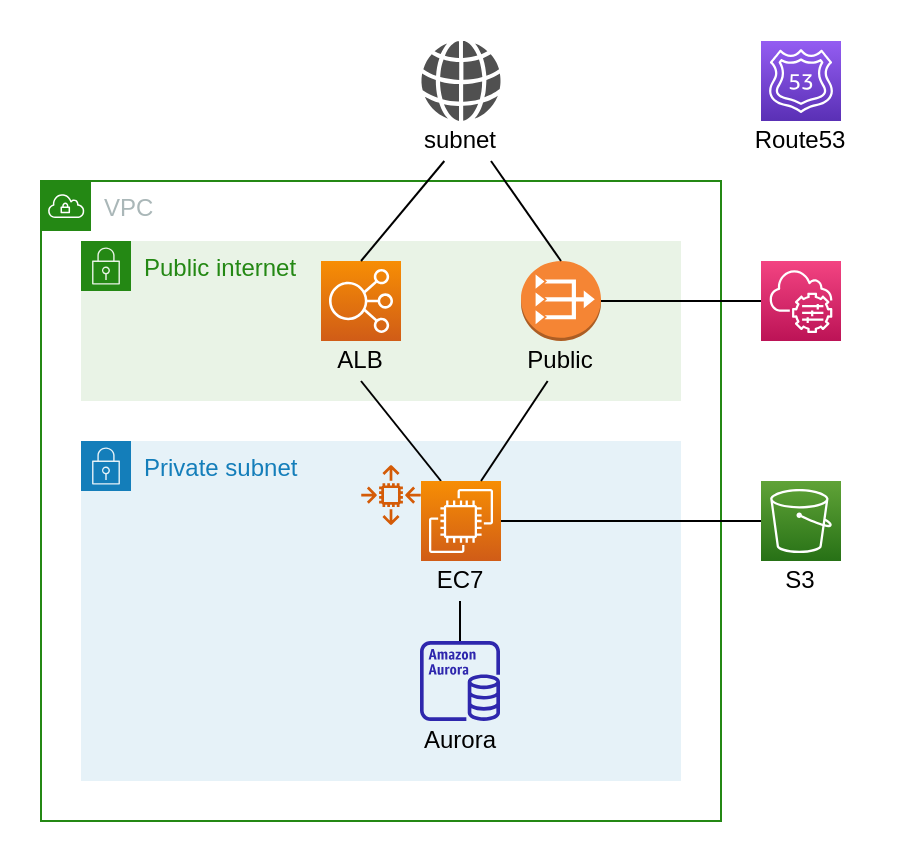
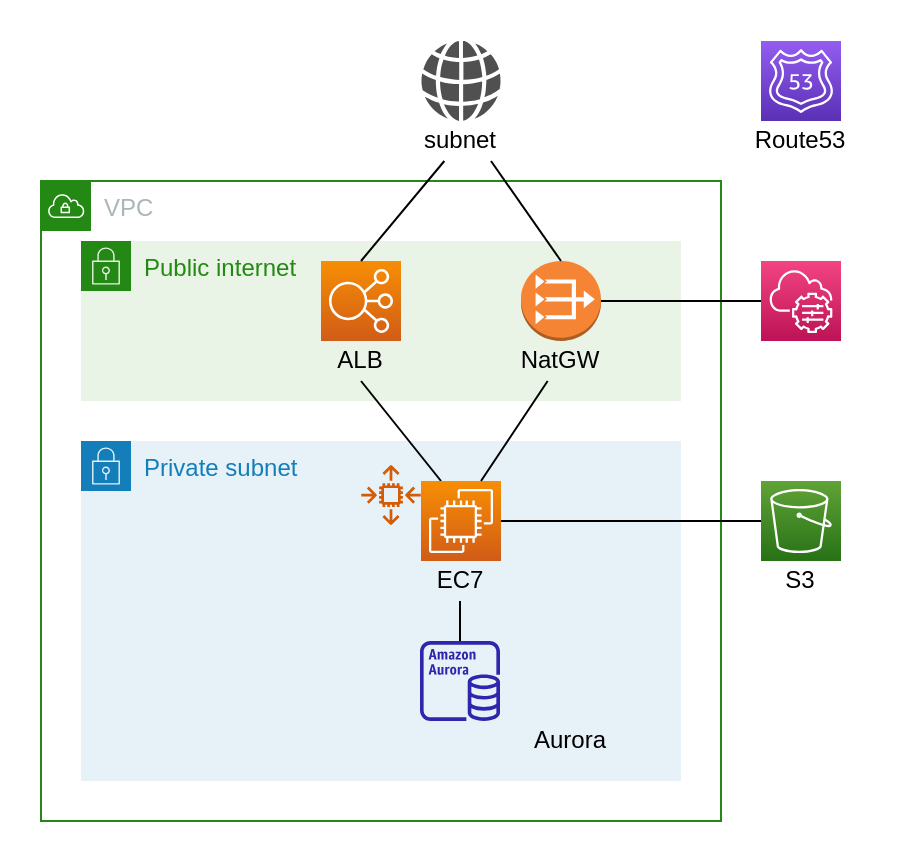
(561, 361) -> (561, 361)
(461, 741) -> (571, 741)
